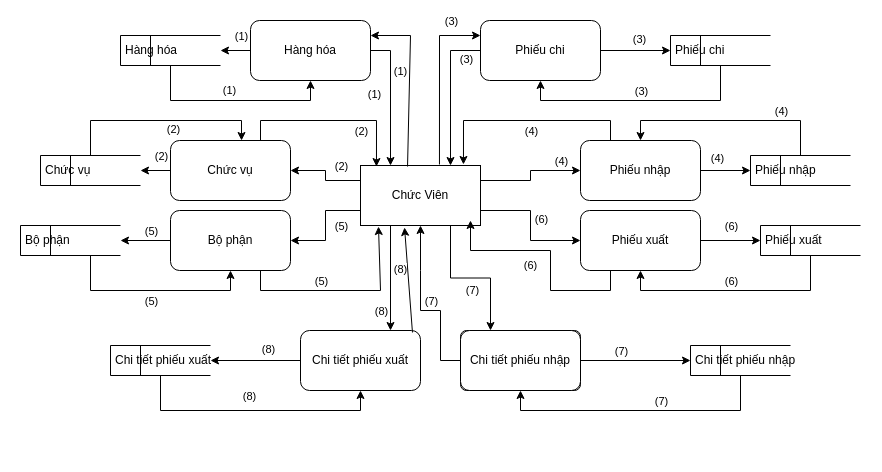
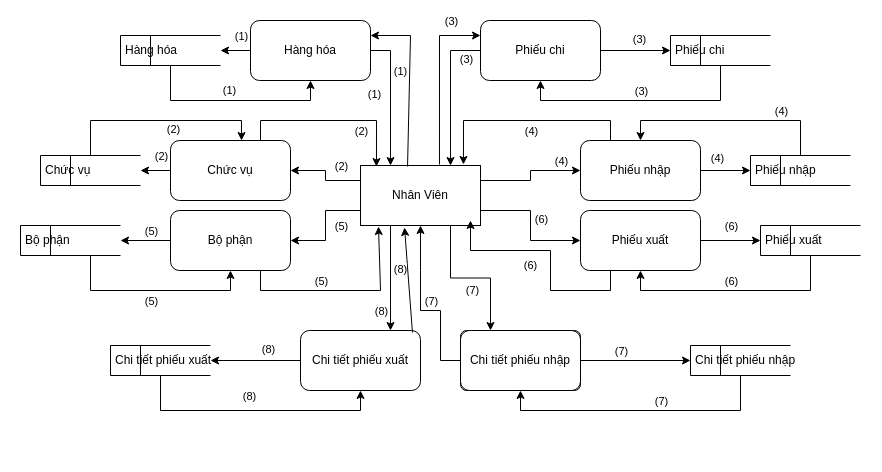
(421, 196) -> (421, 196)
